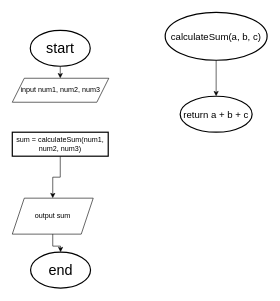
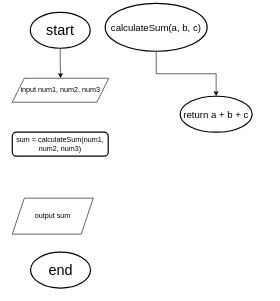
(216, 36) -> (156, 27)
(60, 48) -> (60, 30)
(60, 144) -> (60, 144)
(53, 192) -> none
(59, 246) -> none
